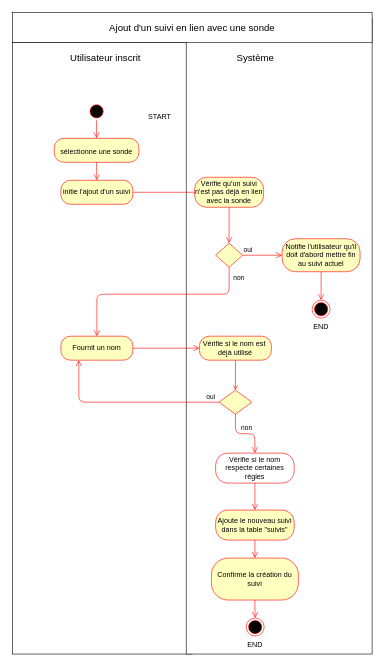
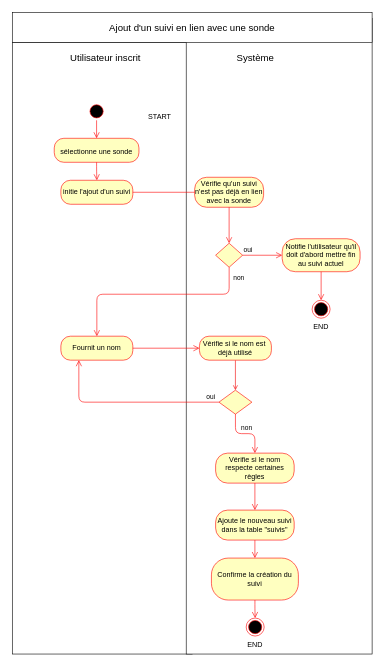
(255, 468) -> (255, 468)
